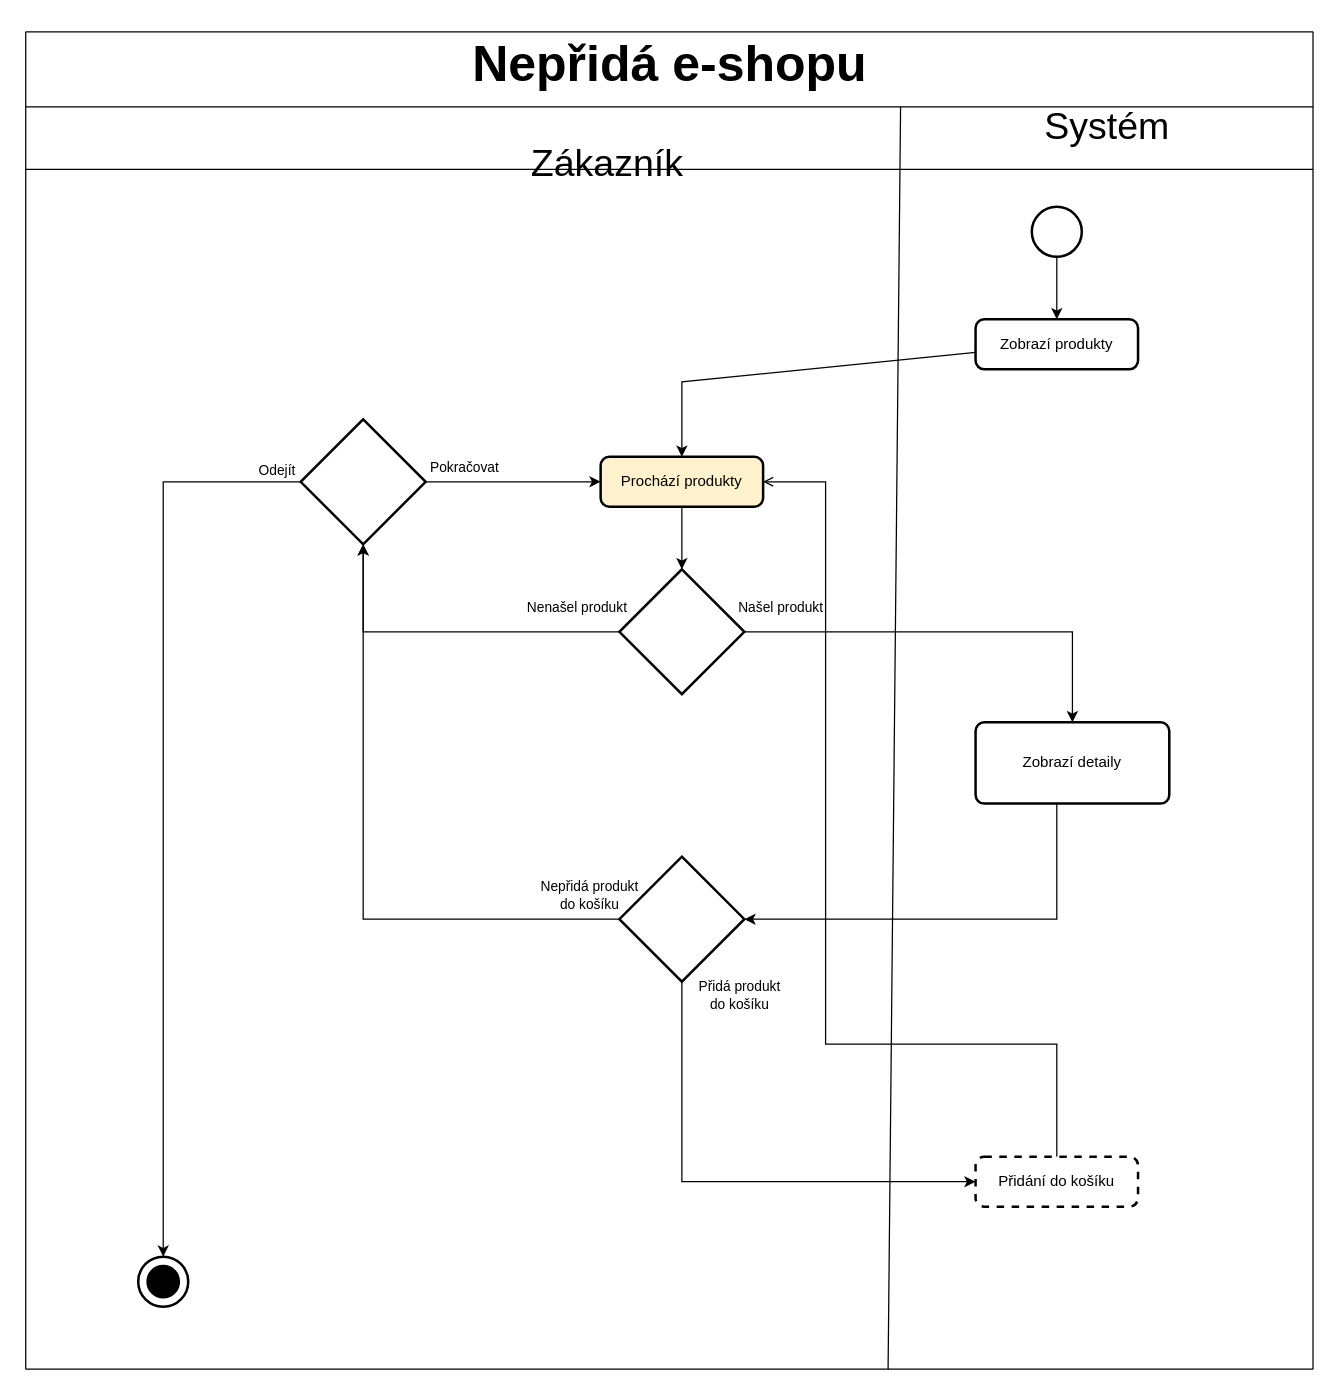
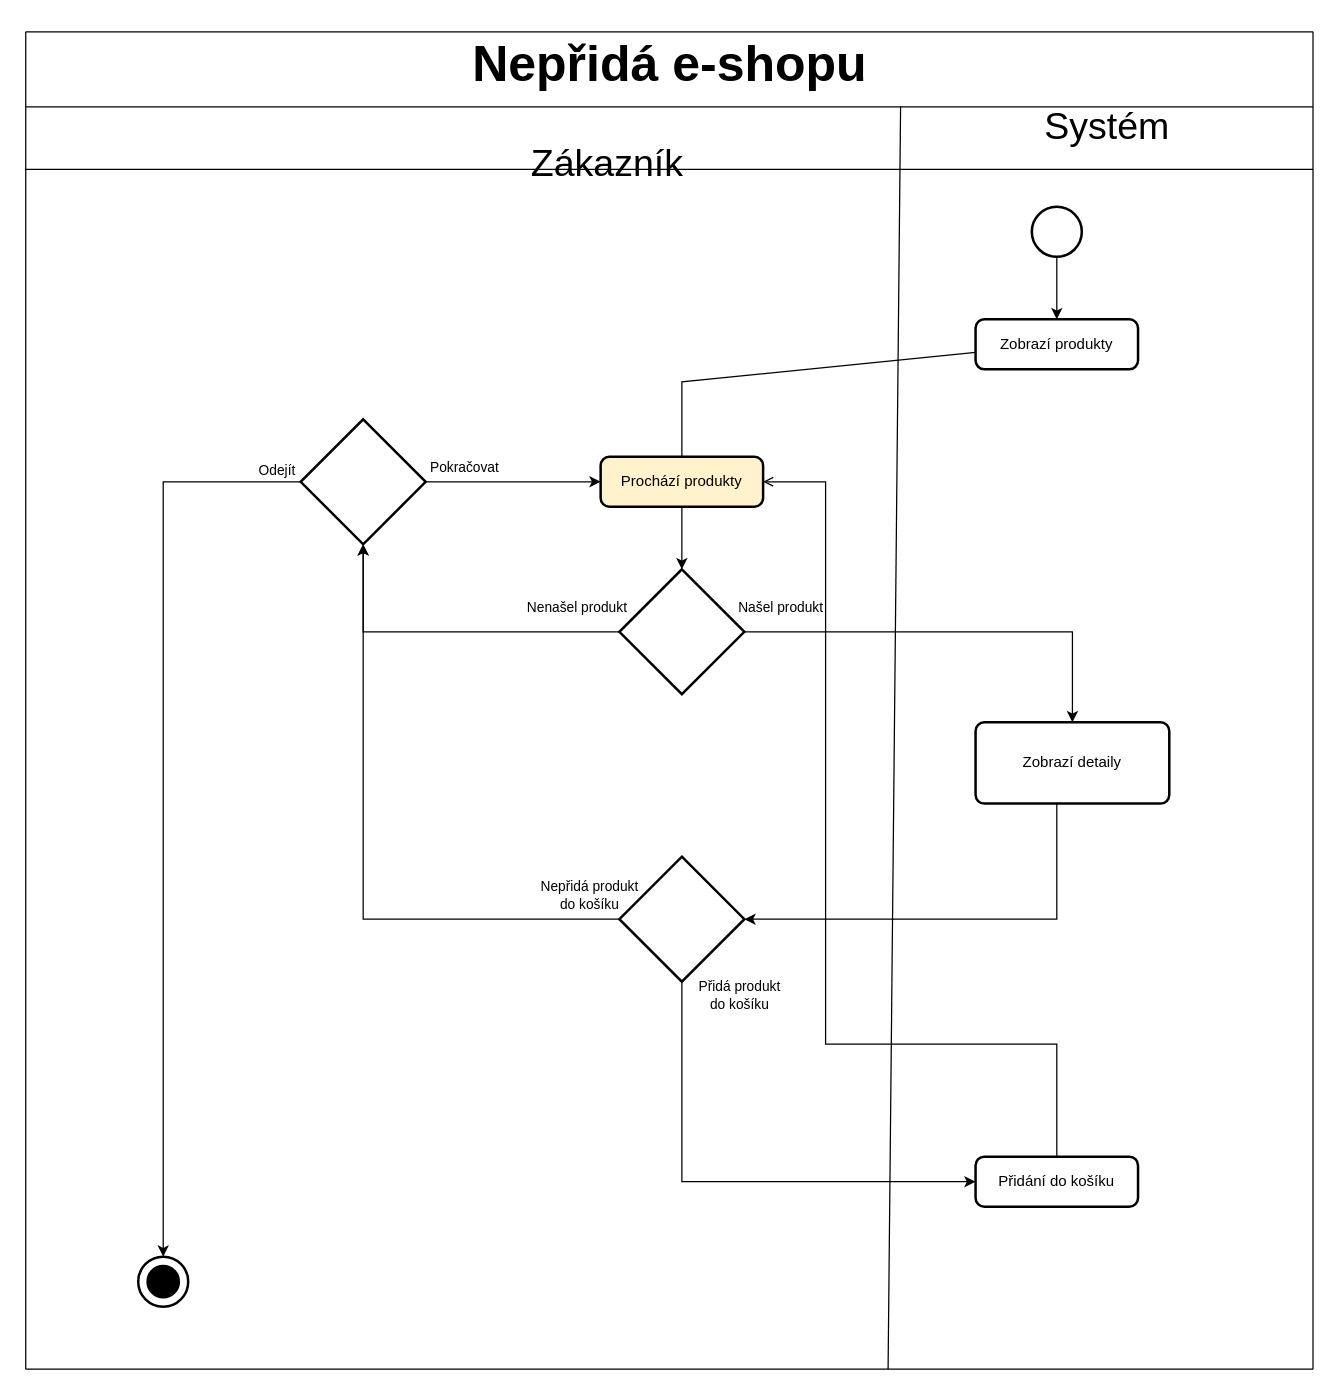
(682, 447) -> (682, 450)
(1057, 1182) -> (1057, 1182)
